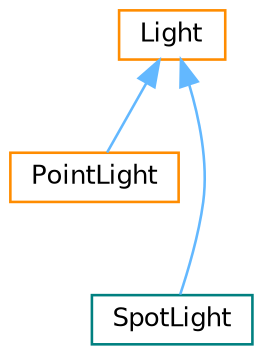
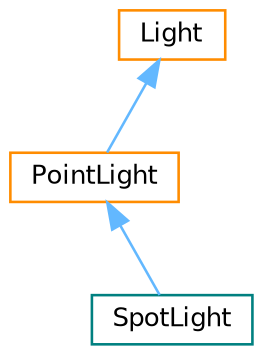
(204, 190) -> (140, 260)
